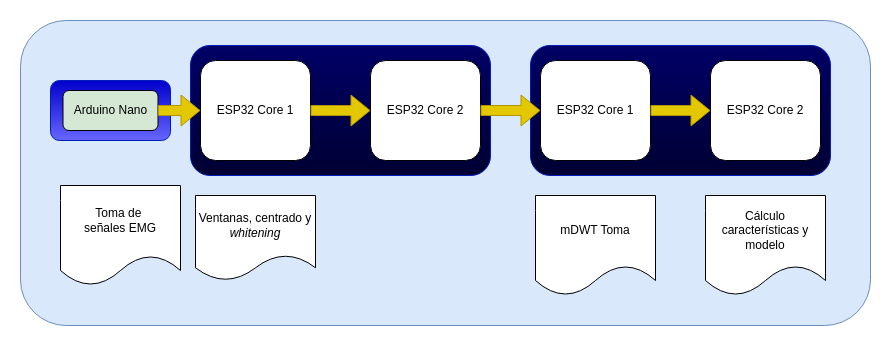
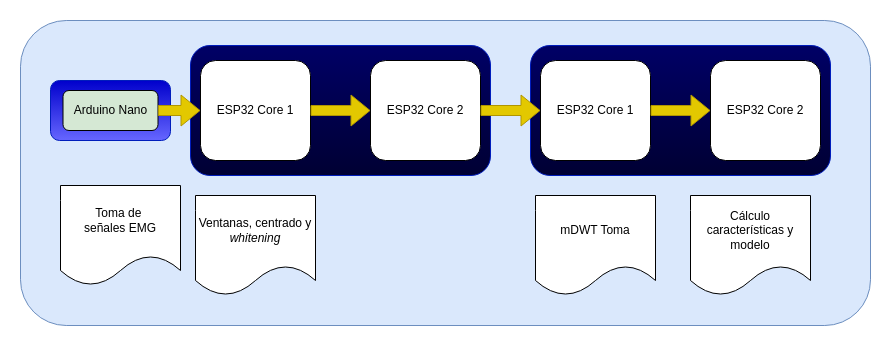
(256, 238) -> (256, 246)
(766, 246) -> (751, 246)
